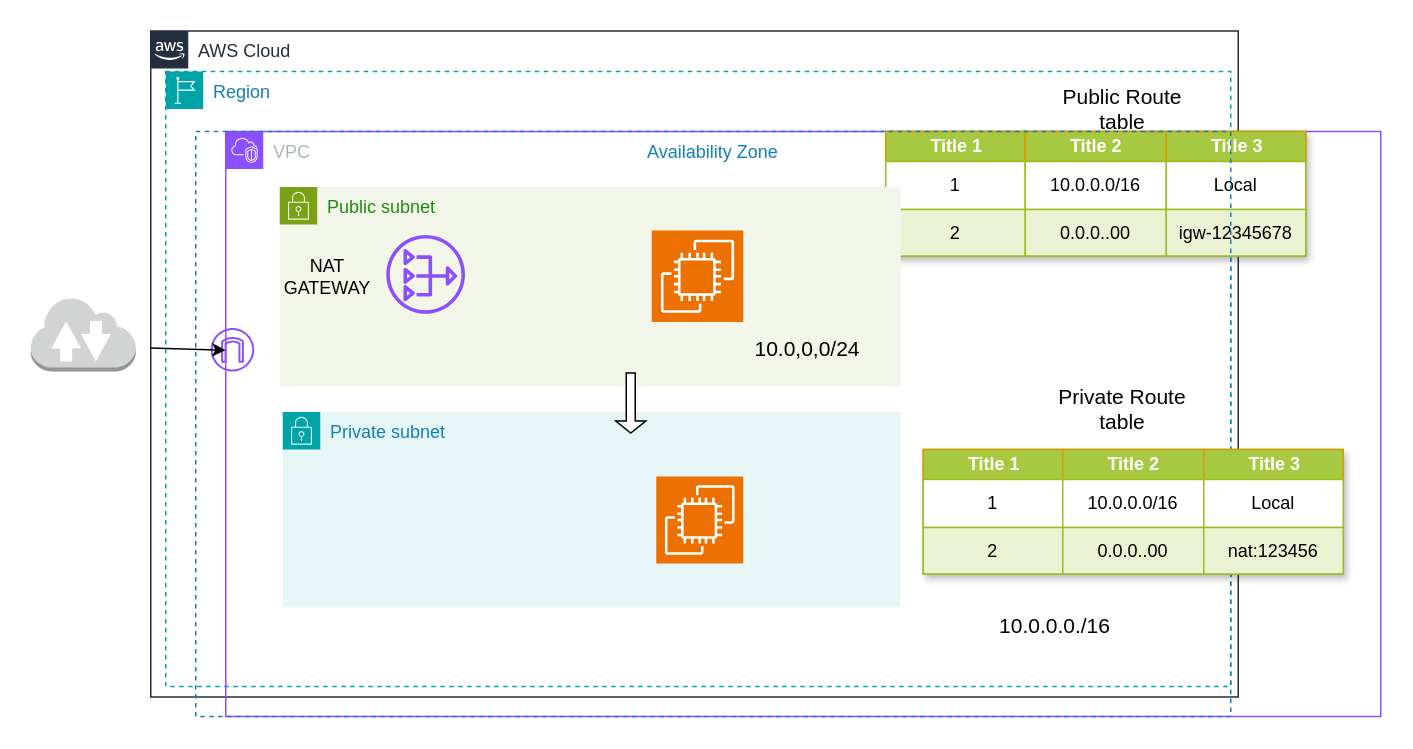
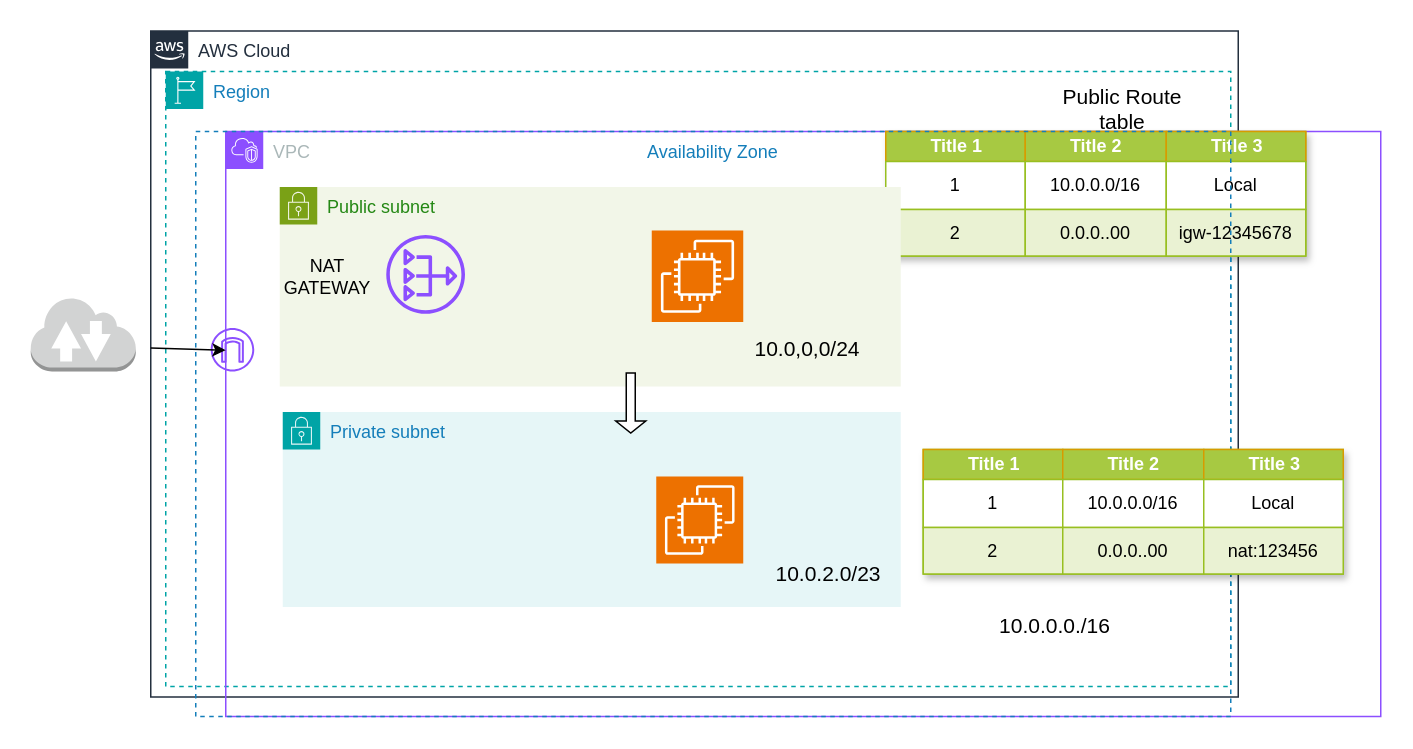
(1123, 409) -> none
none -> (829, 574)
